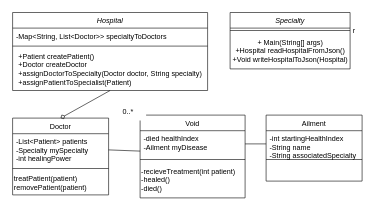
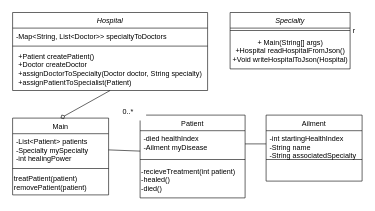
(192, 123) -> (192, 123)
(60, 126) -> (60, 126)
